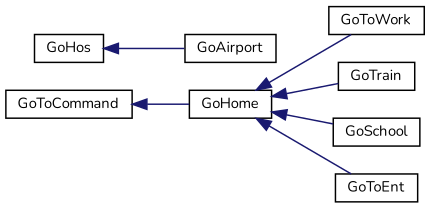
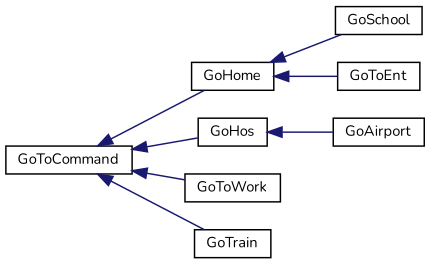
(310, 59) -> (166, 177)
(312, 89) -> (158, 205)
none -> (172, 142)
